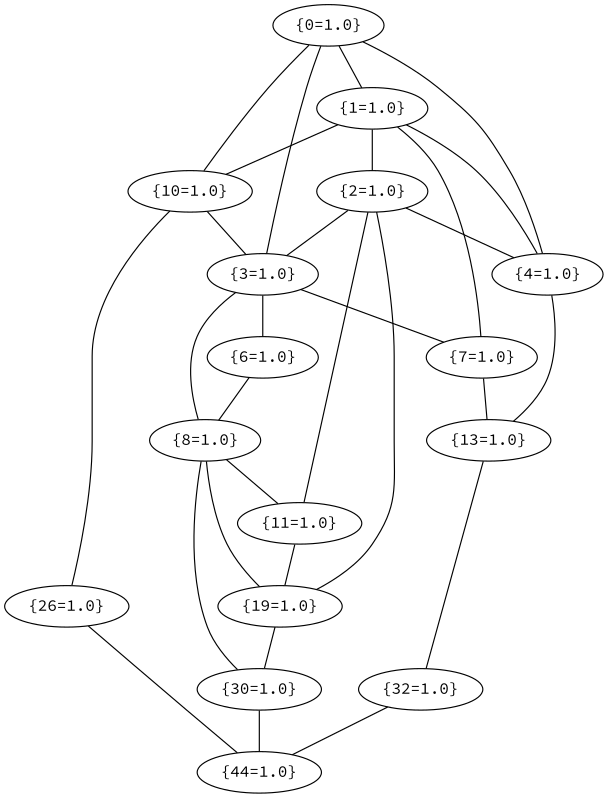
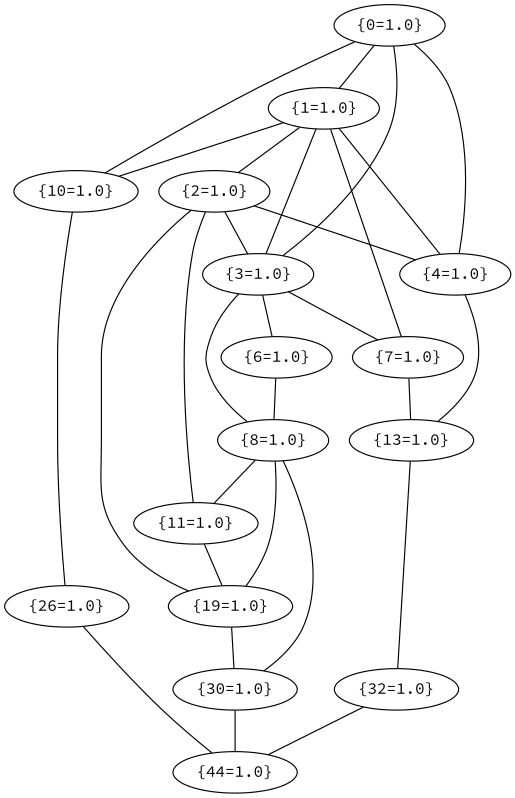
(227, 233) -> (291, 191)
